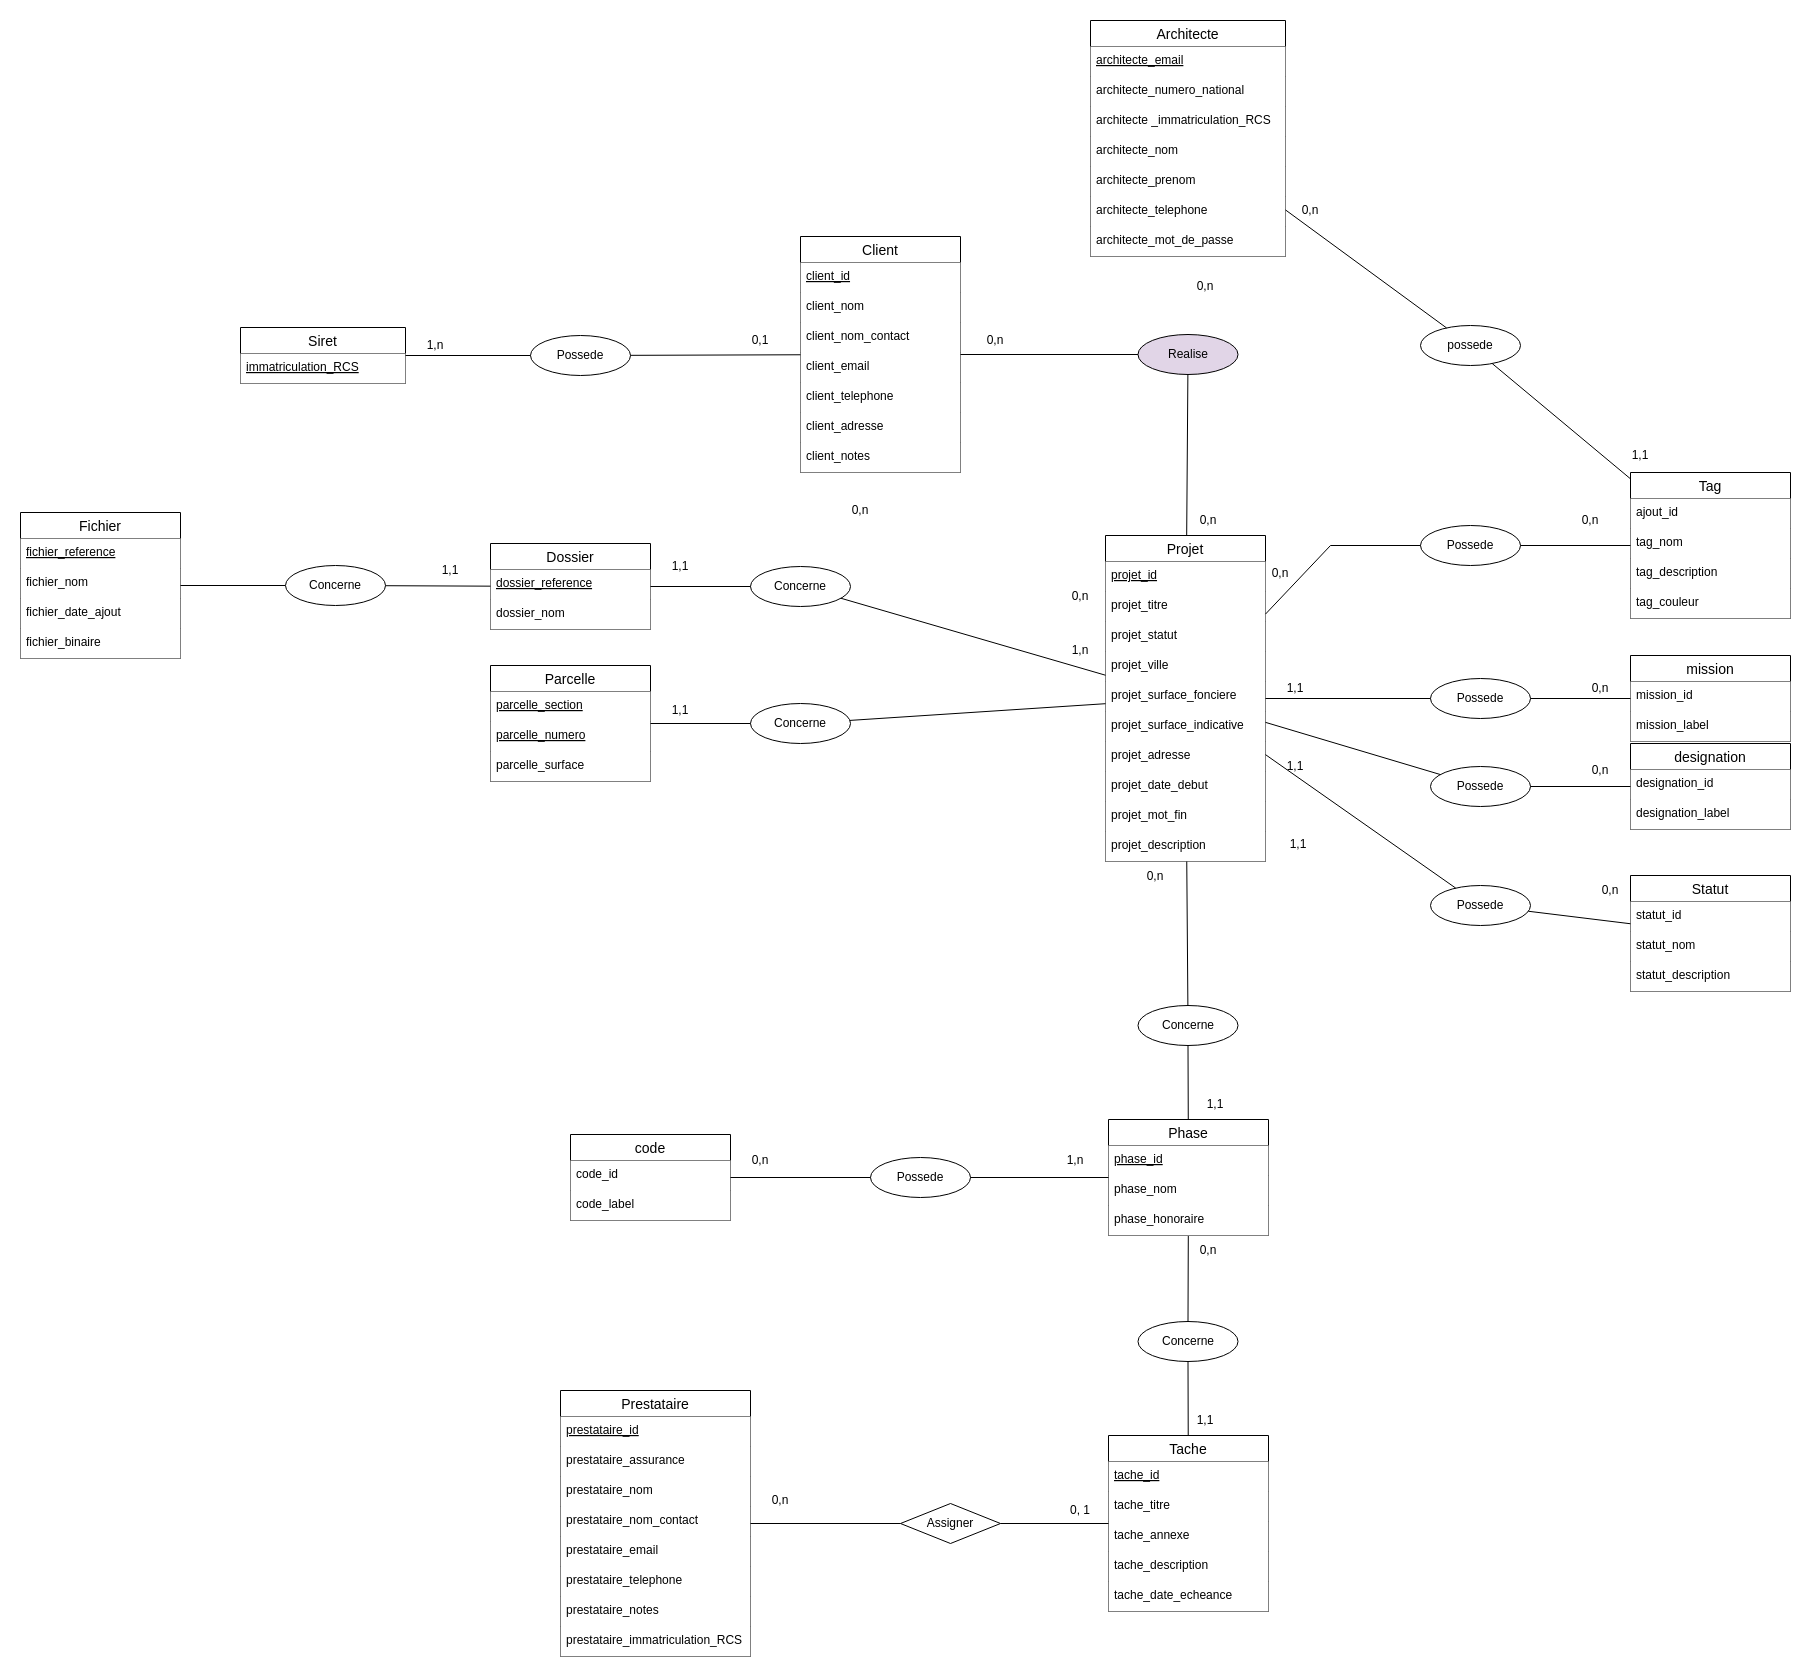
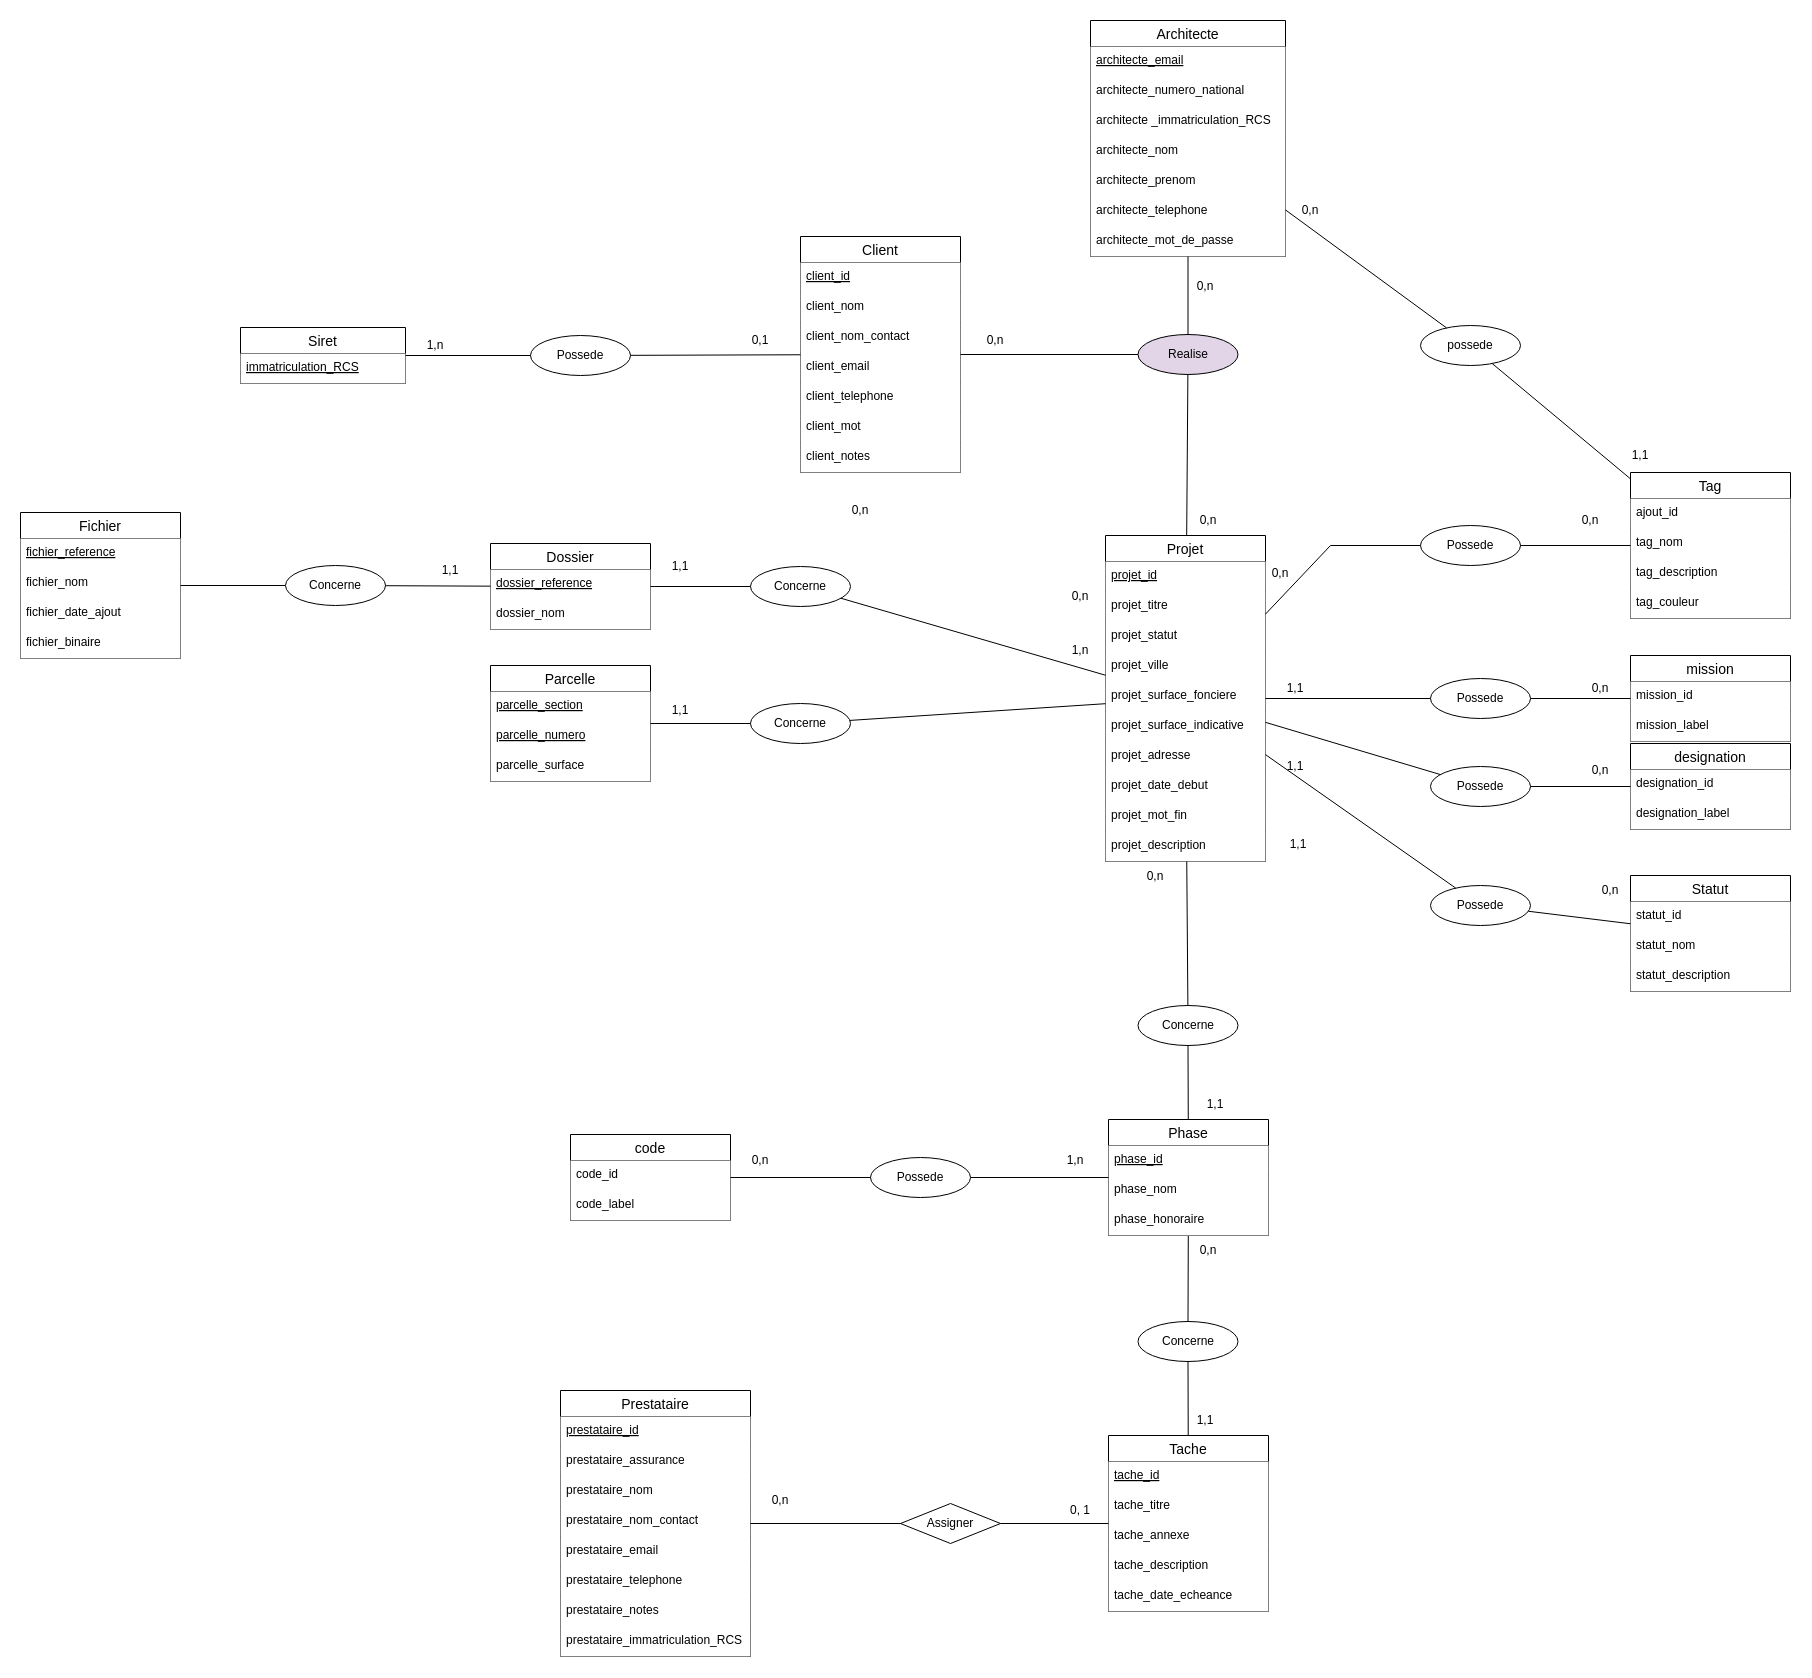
none -> (1188, 296)
(850, 426) -> (836, 426)
